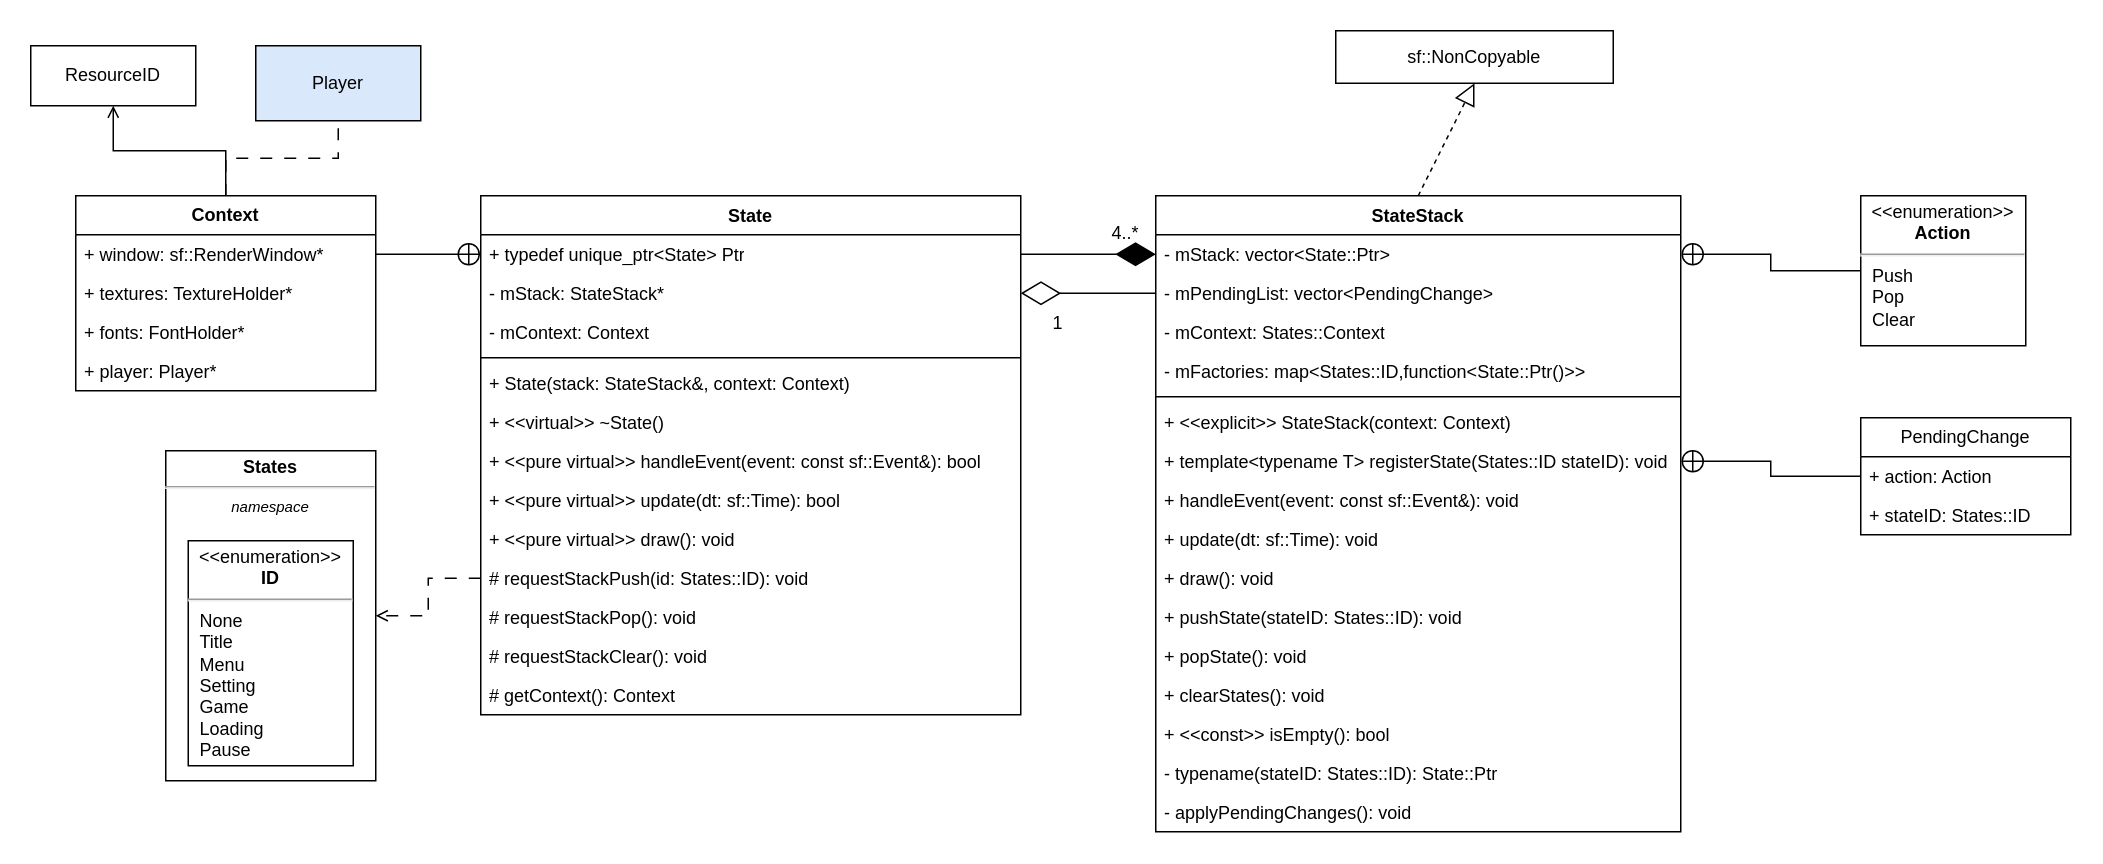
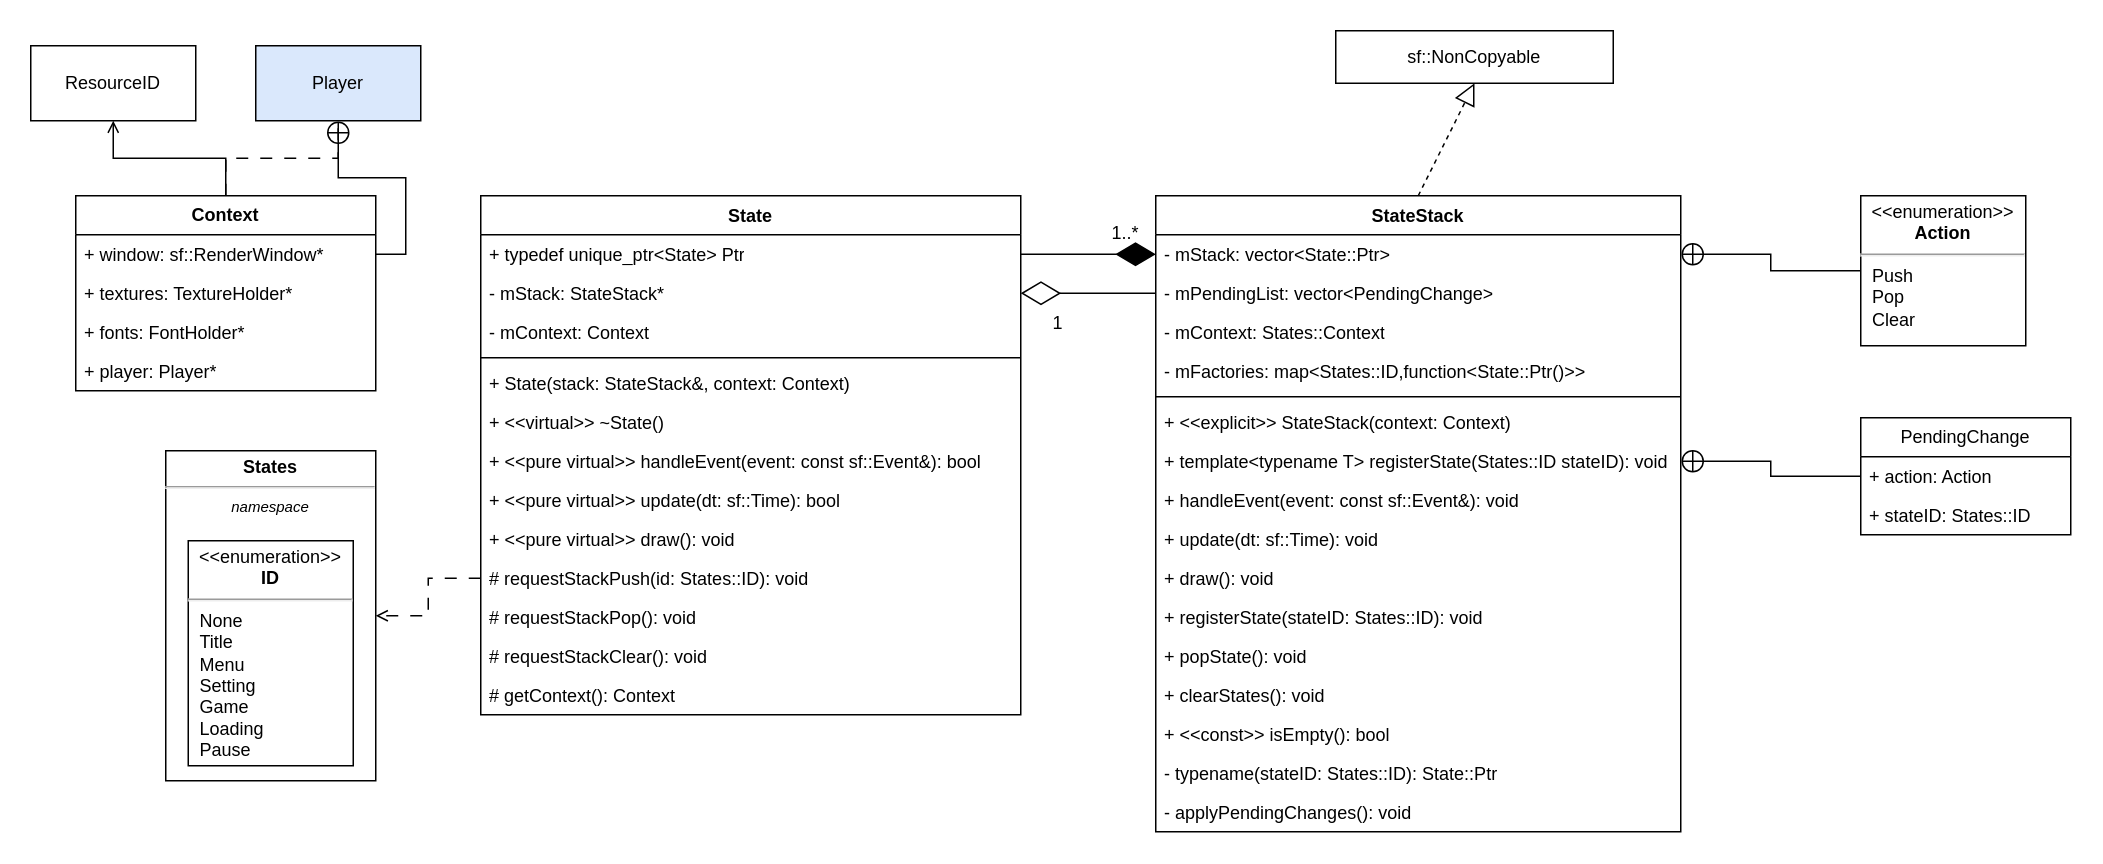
(113, 76) -> (113, 83)
(1126, 233) -> (1126, 233)
(430, 254) -> (404, 178)
(1338, 619) -> (1355, 619)
